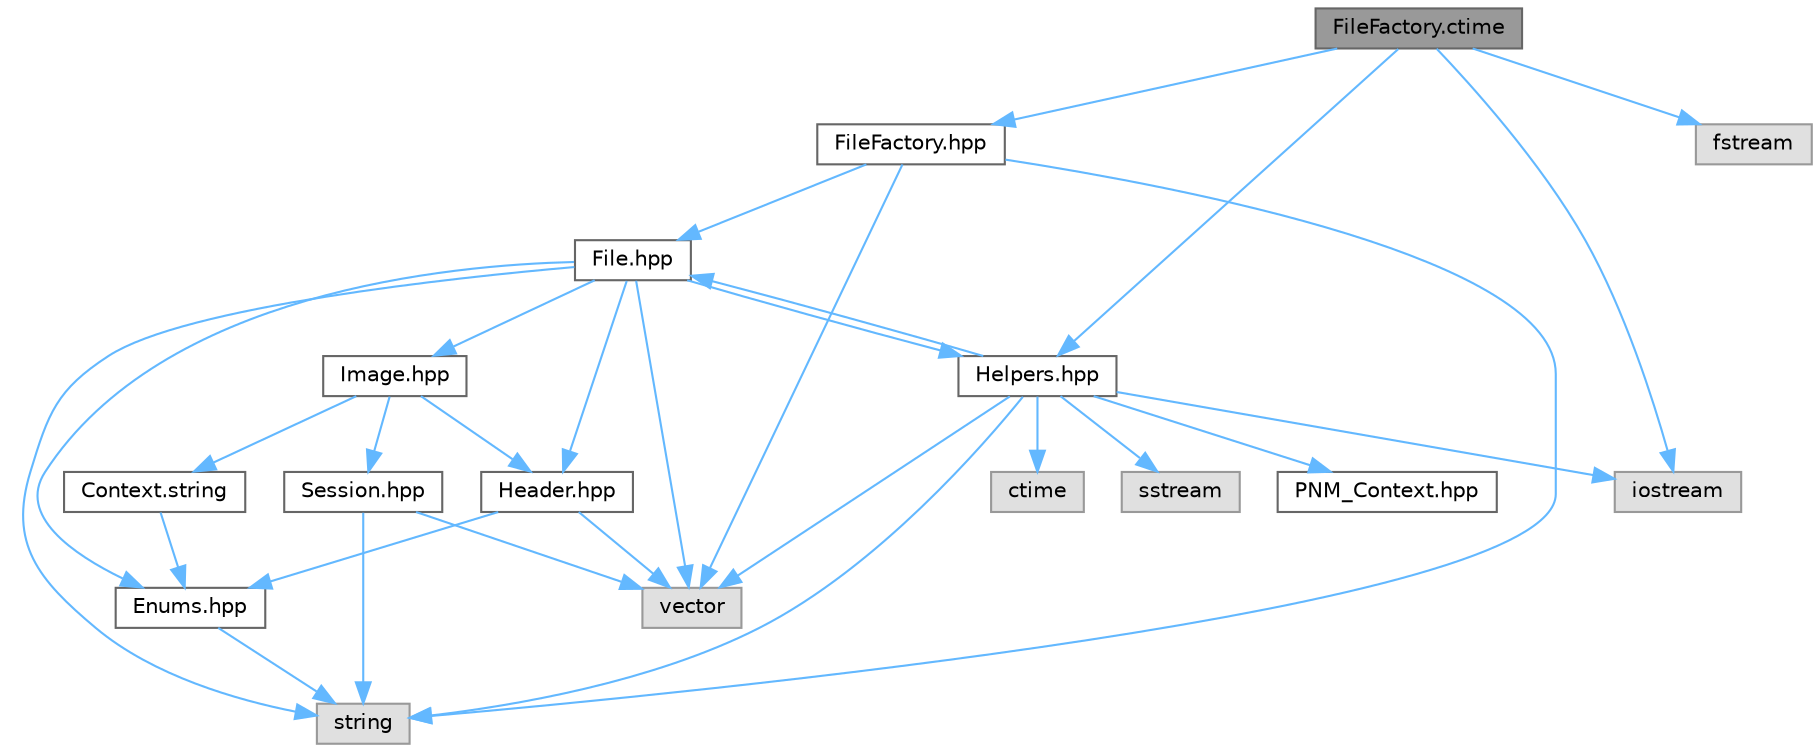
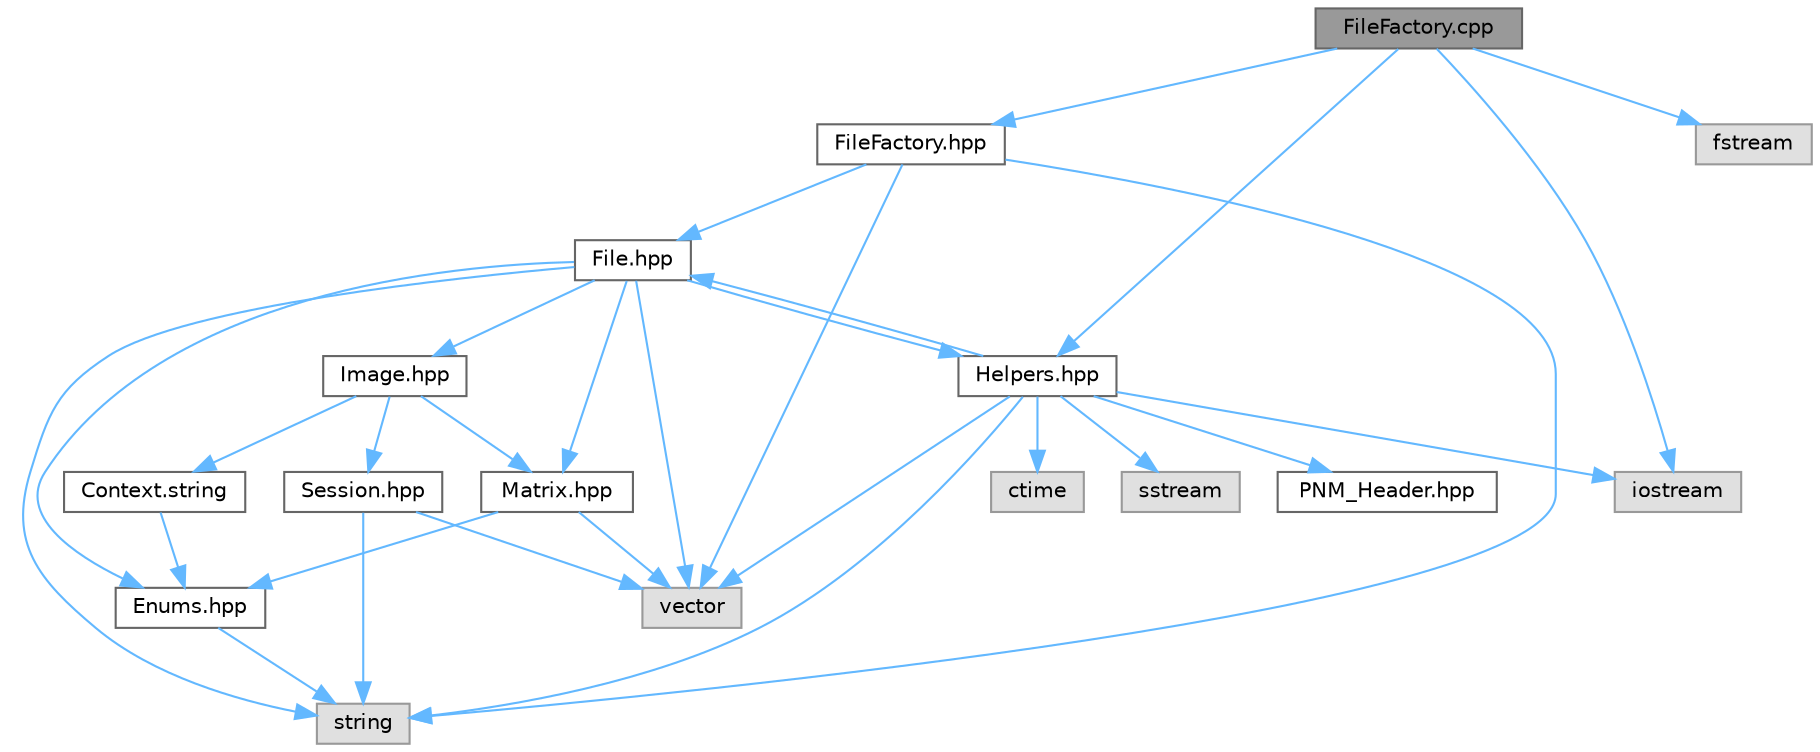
(1419, 28) -> (1419, 28)
(557, 492) -> (557, 492)
(1387, 492) -> (1387, 492)
